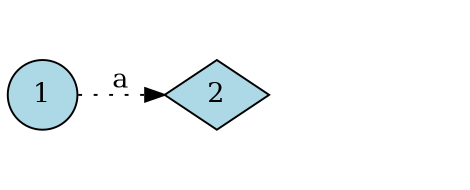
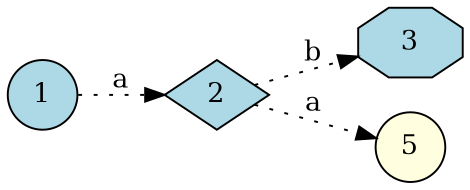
none -> (410, 43)
none -> (410, 147)
